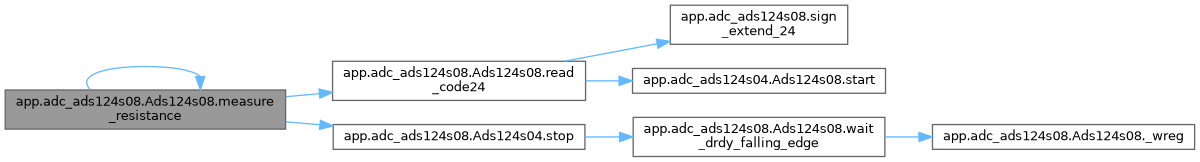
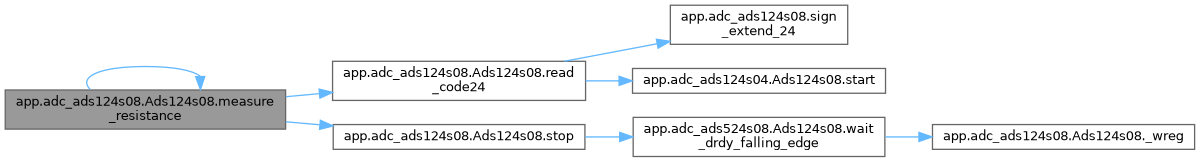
(459, 137) -> (459, 137)
(759, 137) -> (759, 137)
